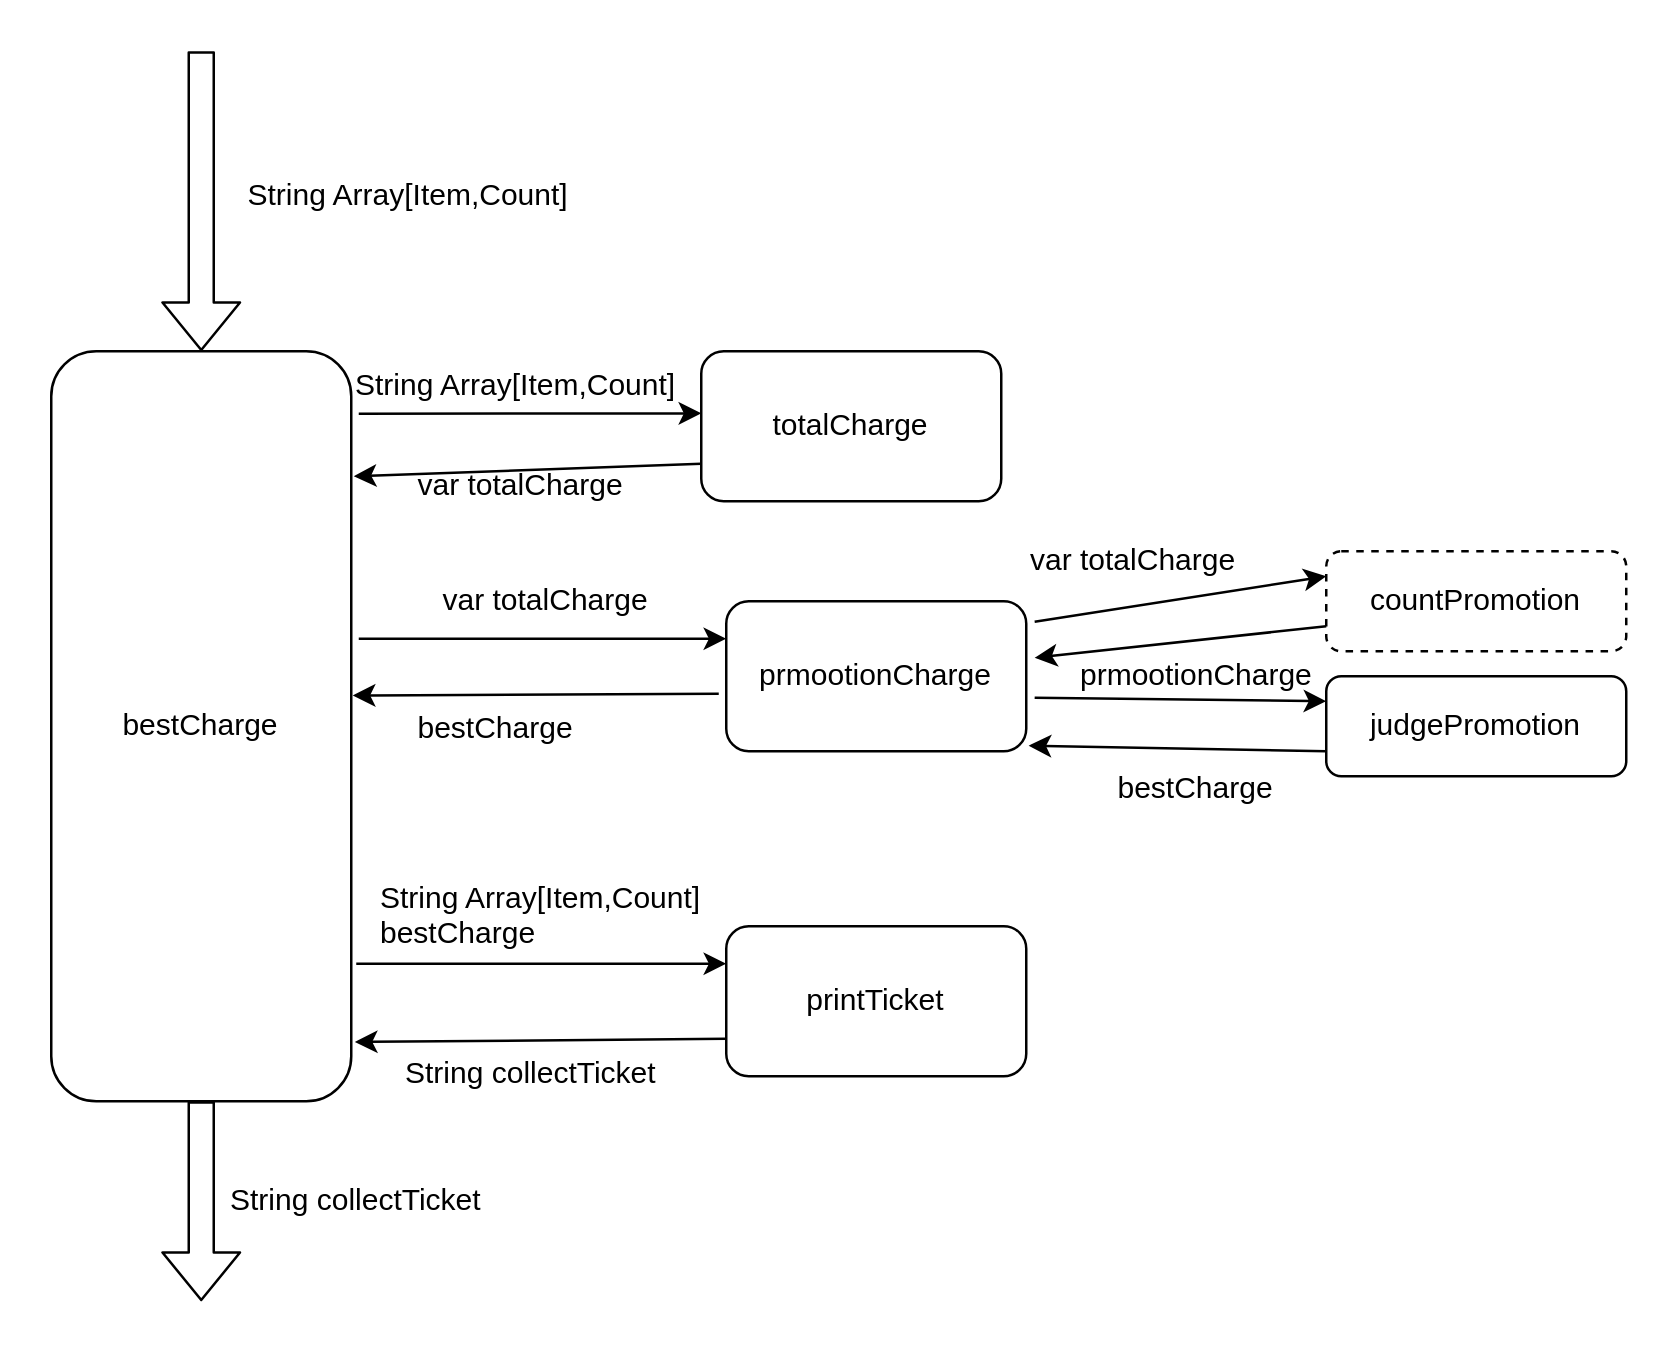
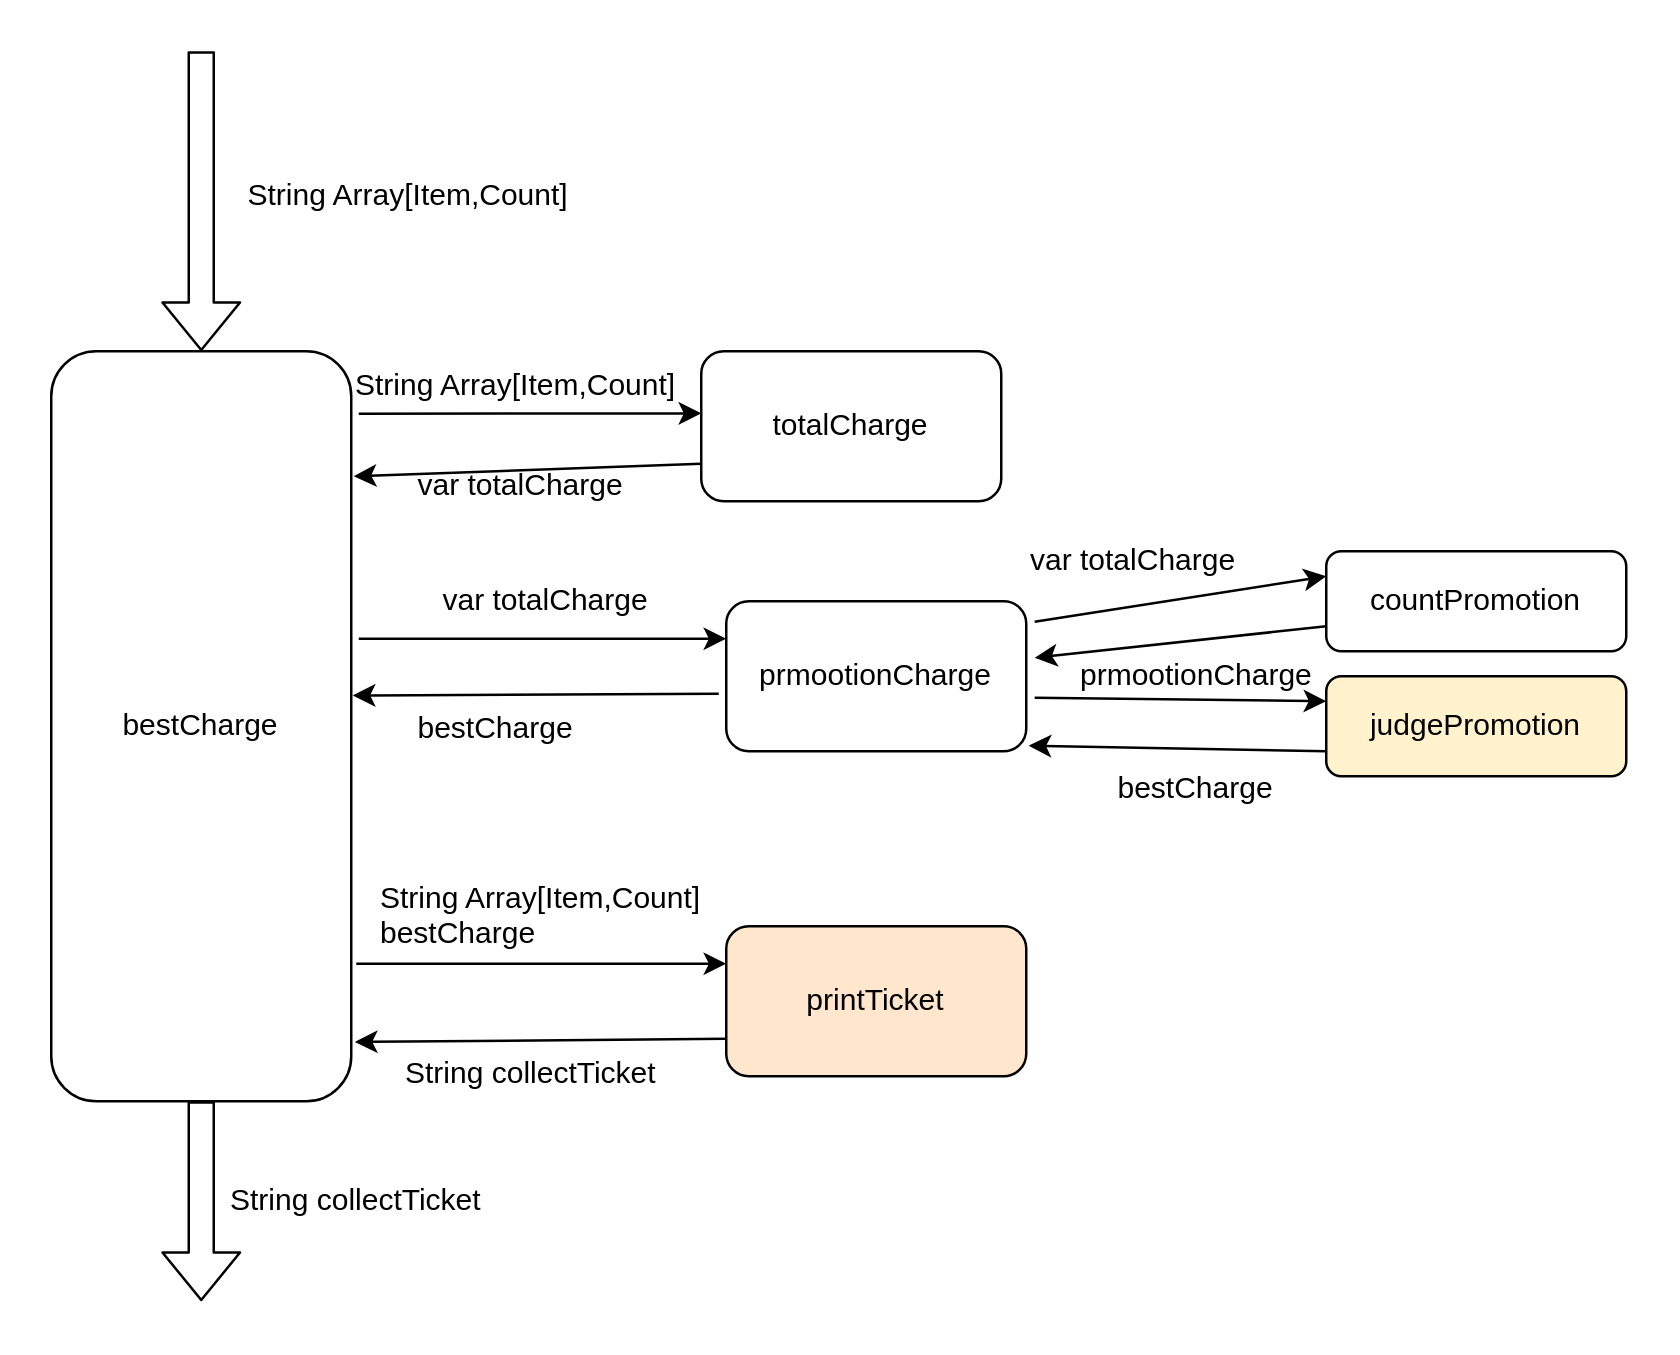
(1476, 601) -> (1476, 601)
(1476, 726) -> (1476, 726)
(876, 1001) -> (876, 1001)
